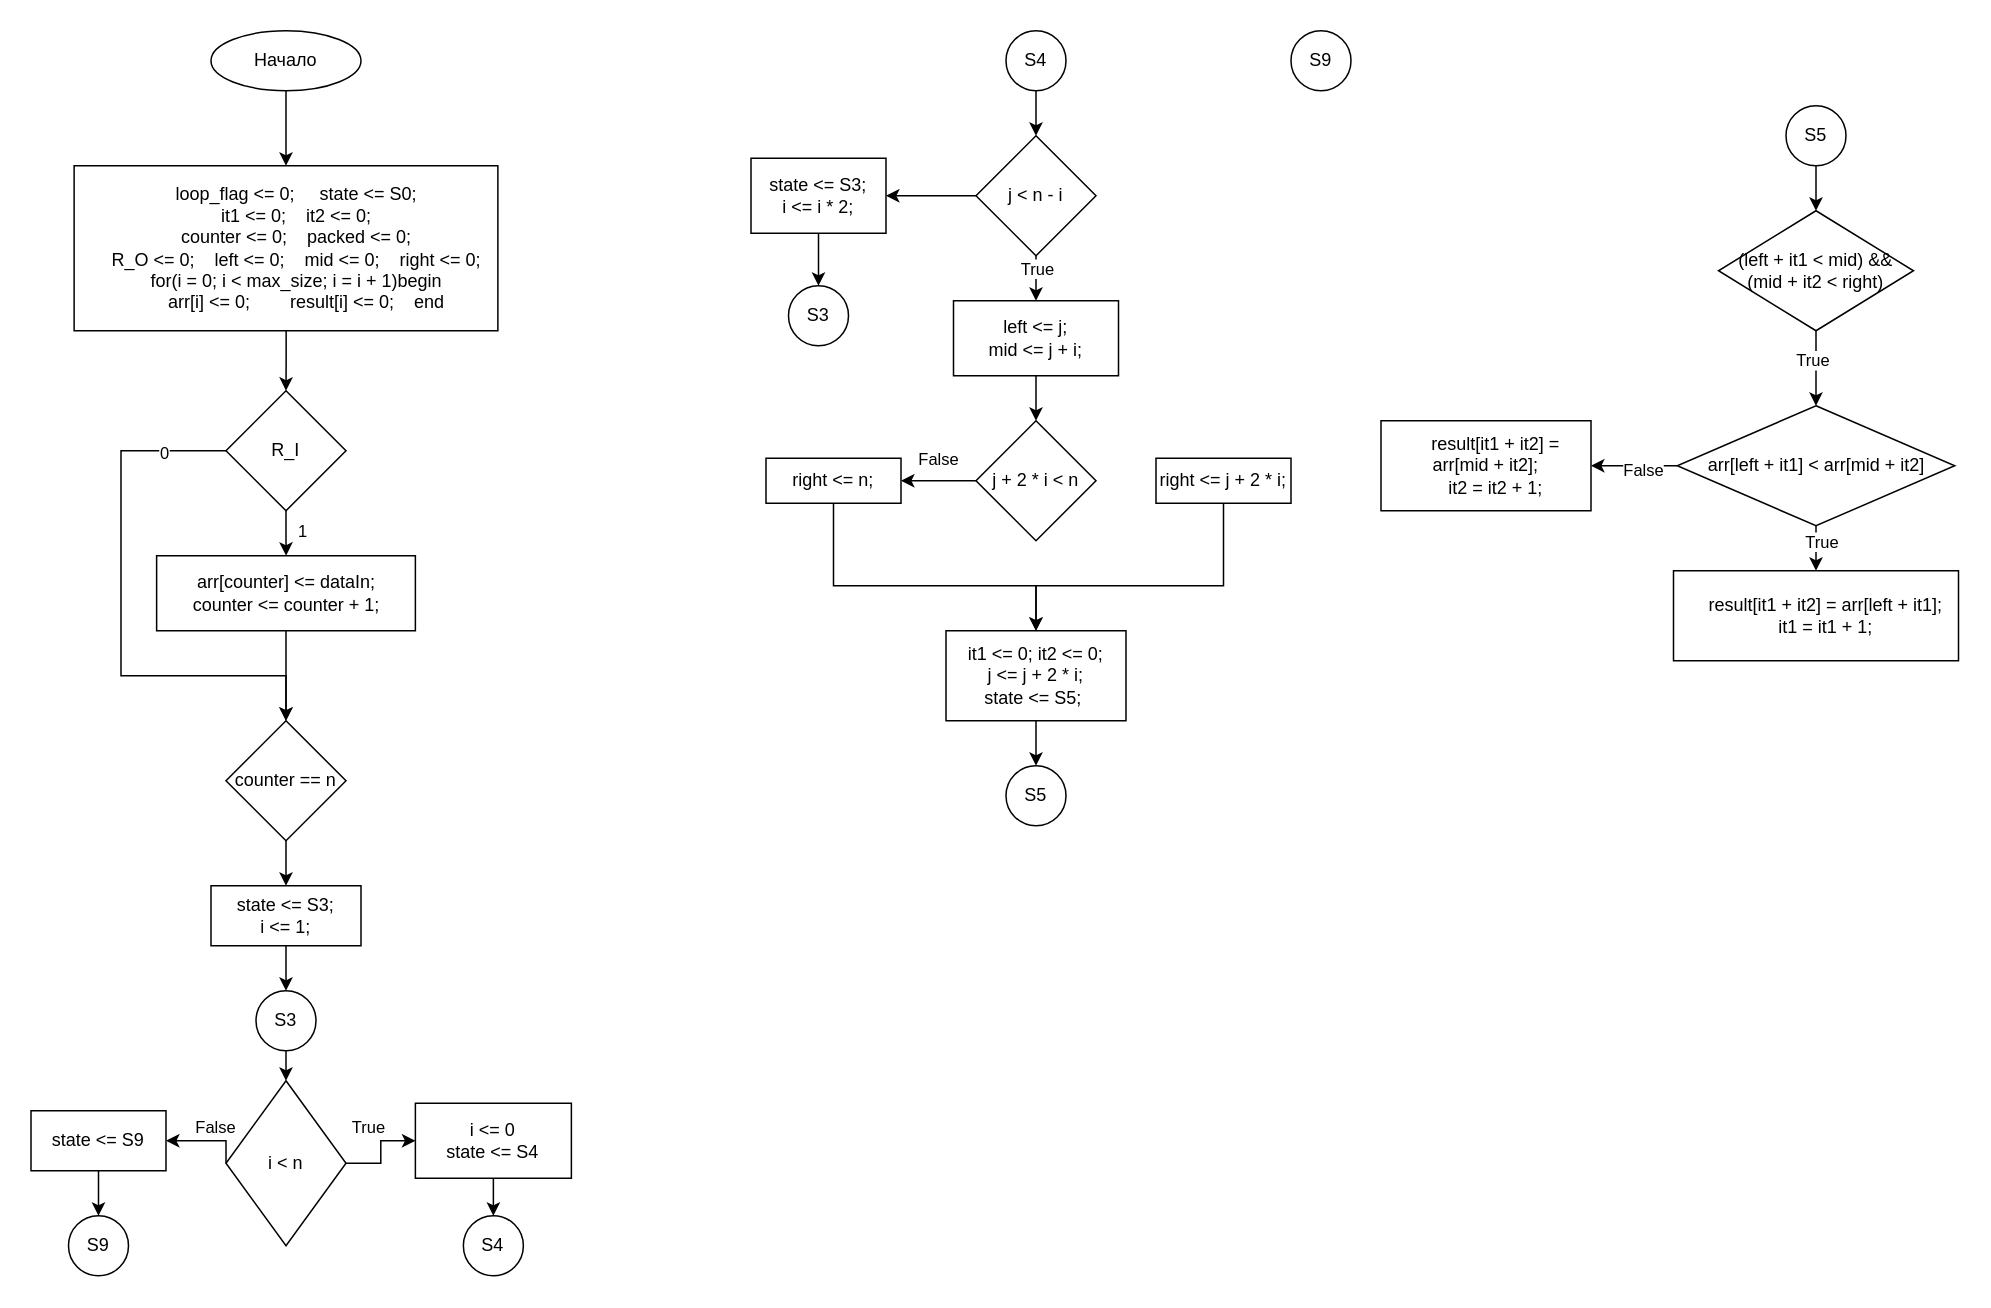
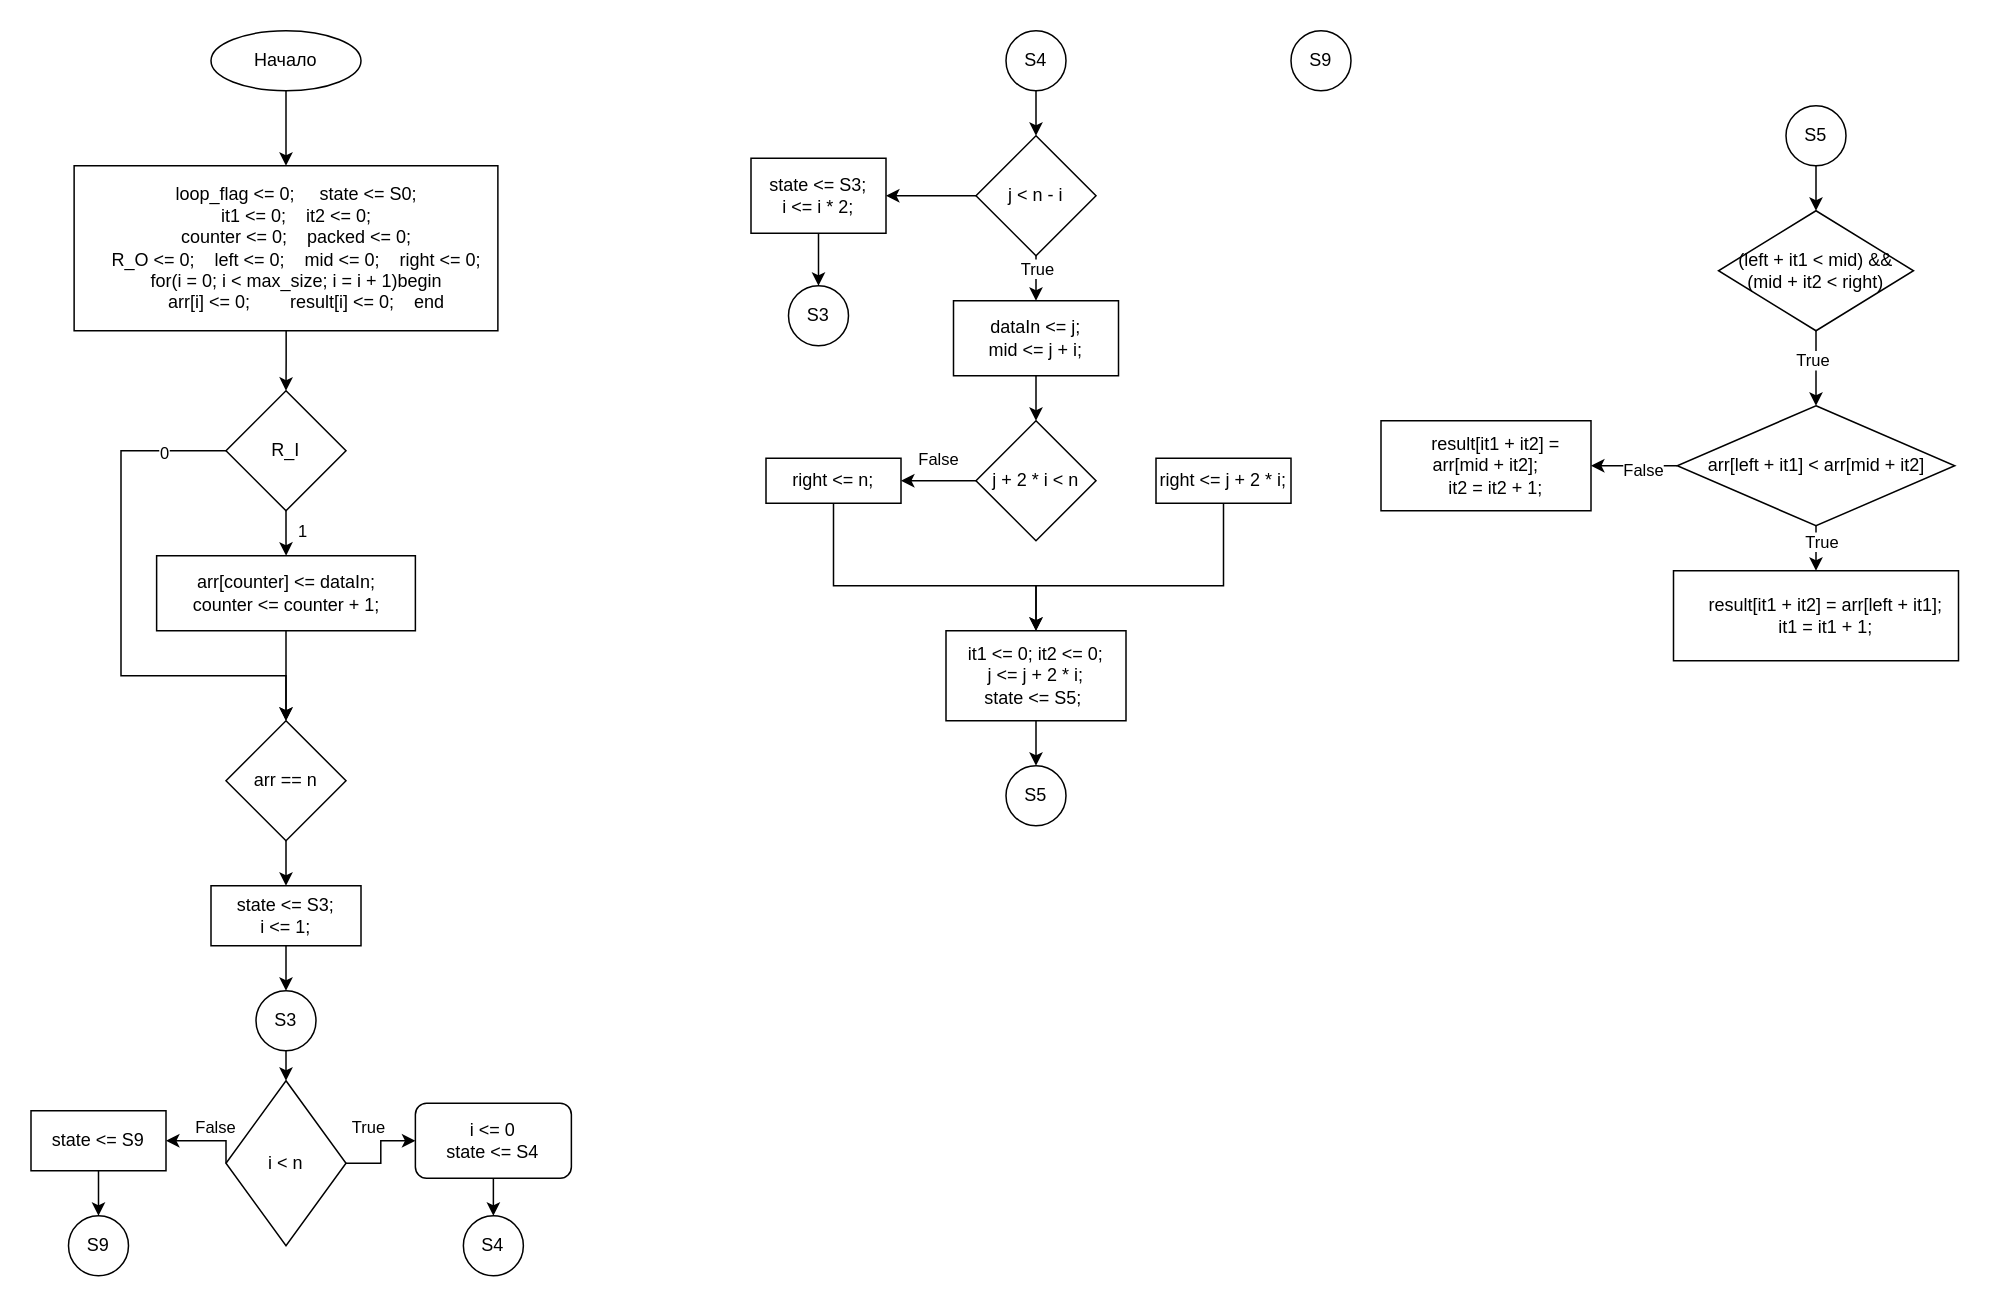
(1036, 338) -> (1036, 338)
(286, 781) -> (286, 781)
(493, 1141) -> (493, 1141)
